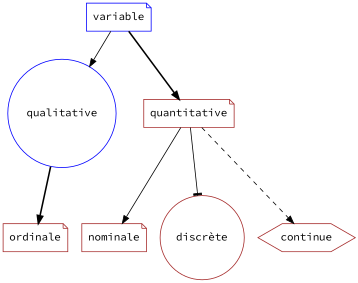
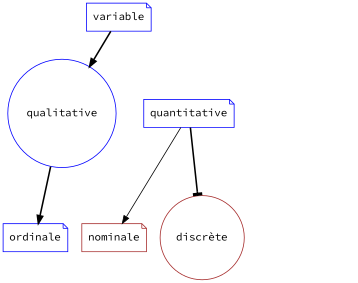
(102, 45) -> (102, 45)
(152, 62) -> none
(189, 113) -> (189, 113)
(194, 160) -> (194, 160)
(35, 238) -> (35, 238)
(307, 238) -> none
